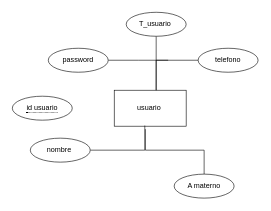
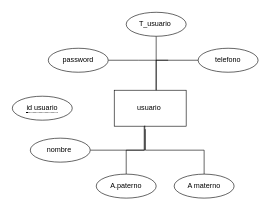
none -> (126, 163)
none -> (126, 186)
